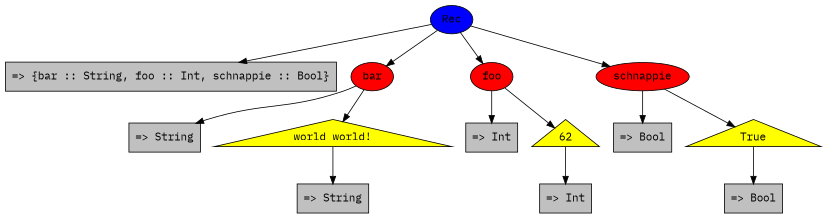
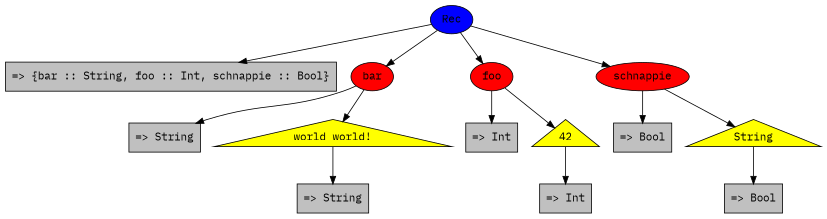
(566, 138) -> (566, 138)
(753, 138) -> (753, 138)
